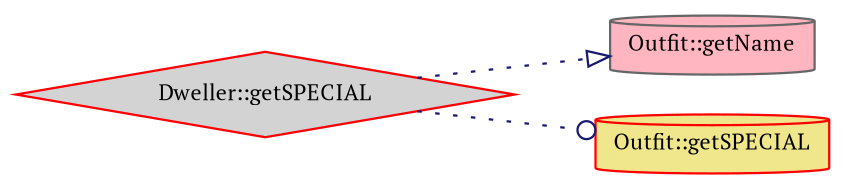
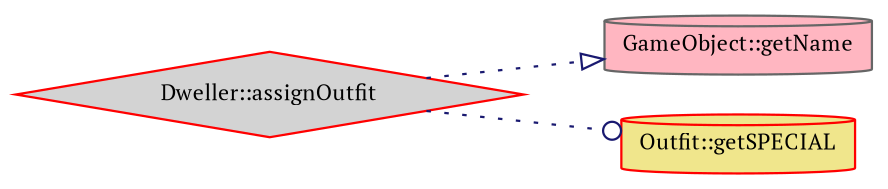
(712, 45) -> (738, 45)
(265, 95) -> (270, 95)
